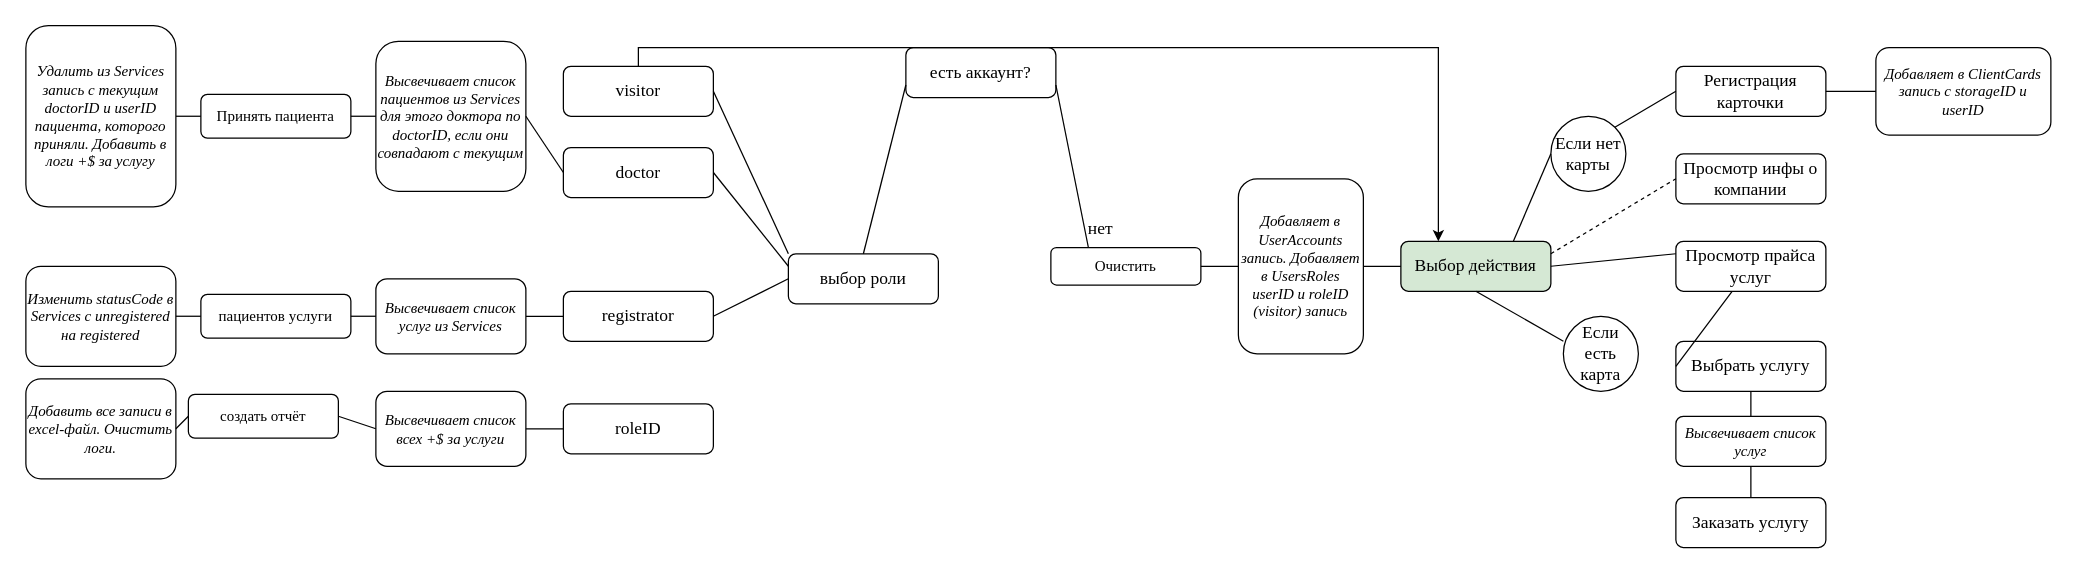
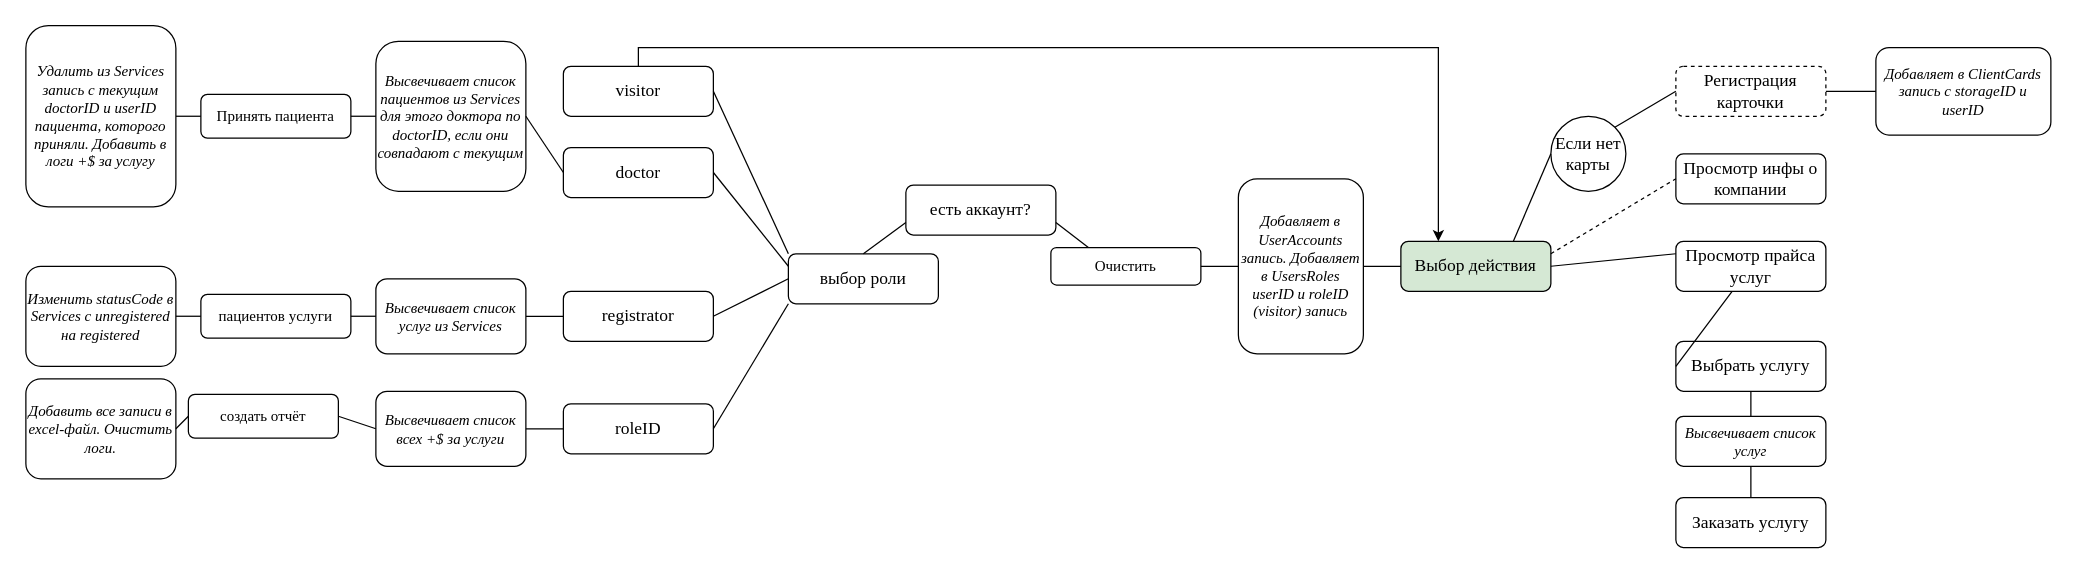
(981, 73) -> (981, 210)
(1751, 91) -> (1751, 91)
(1101, 229) -> none
(1519, 316) -> none
(1601, 354) -> none
none -> (750, 367)
